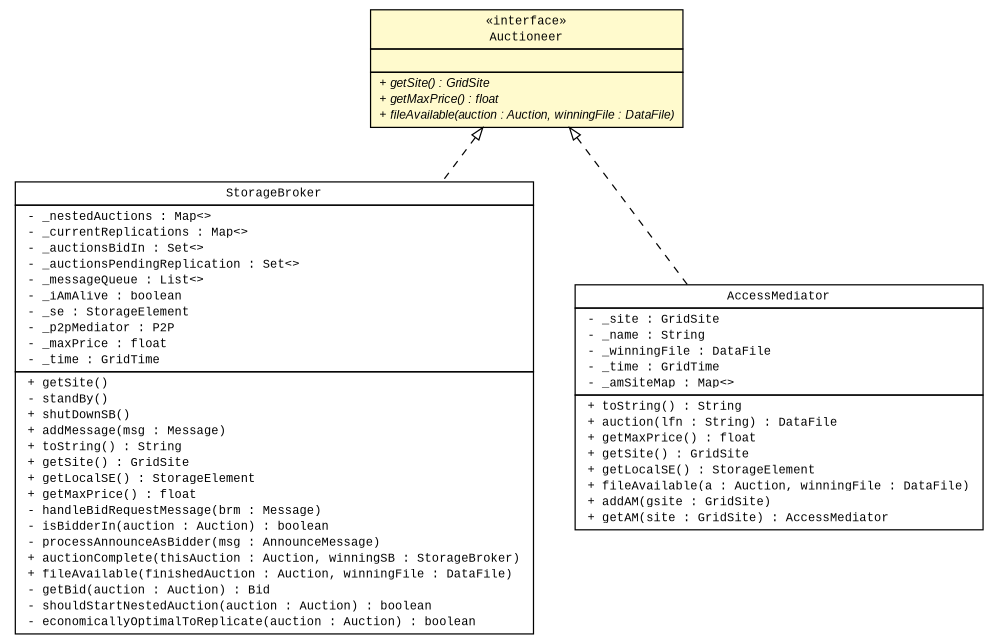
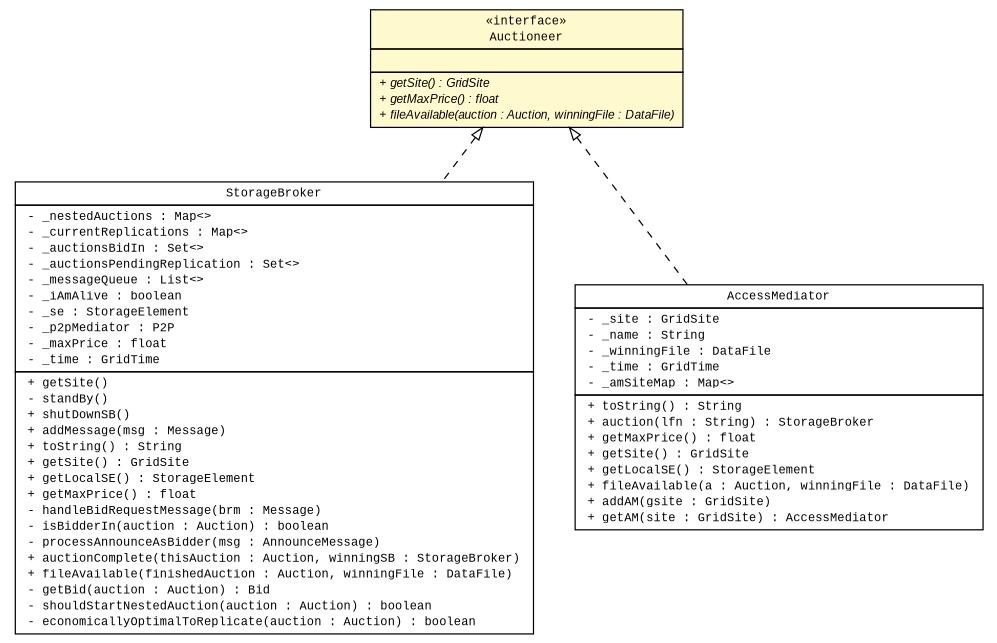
(713, 422) -> (731, 422)
